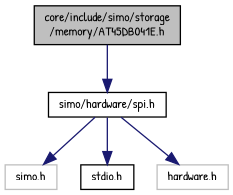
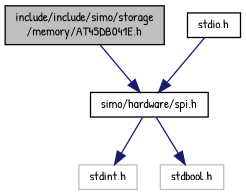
(107, 25) -> (85, 25)
(107, 134) -> (186, 60)
(31, 177) -> (108, 177)
(193, 177) -> (192, 177)
